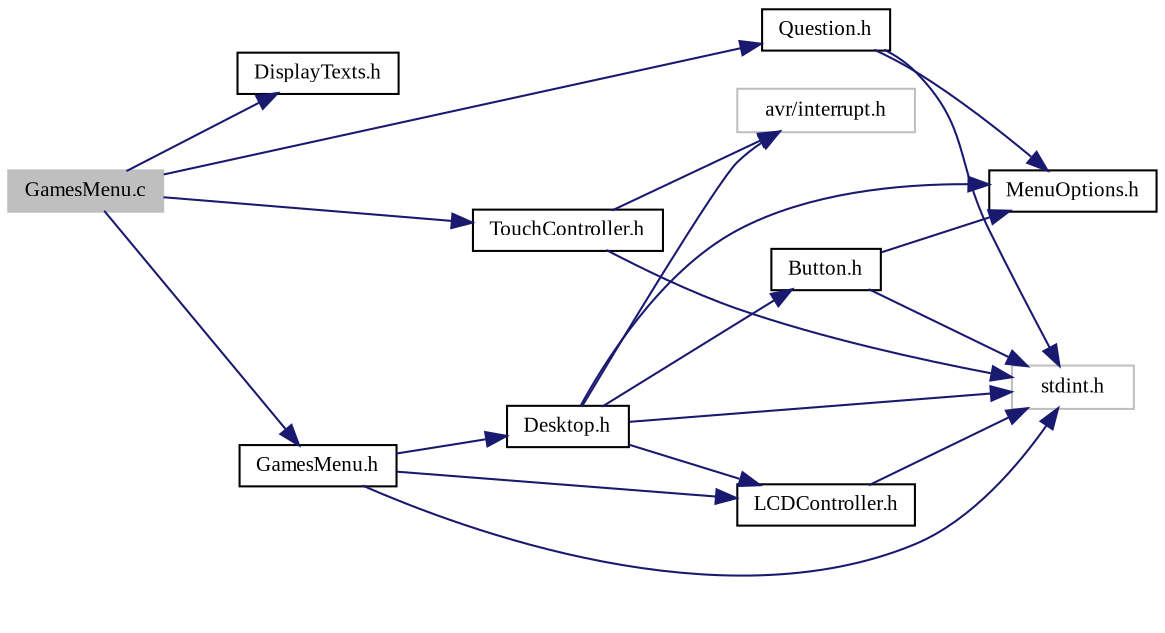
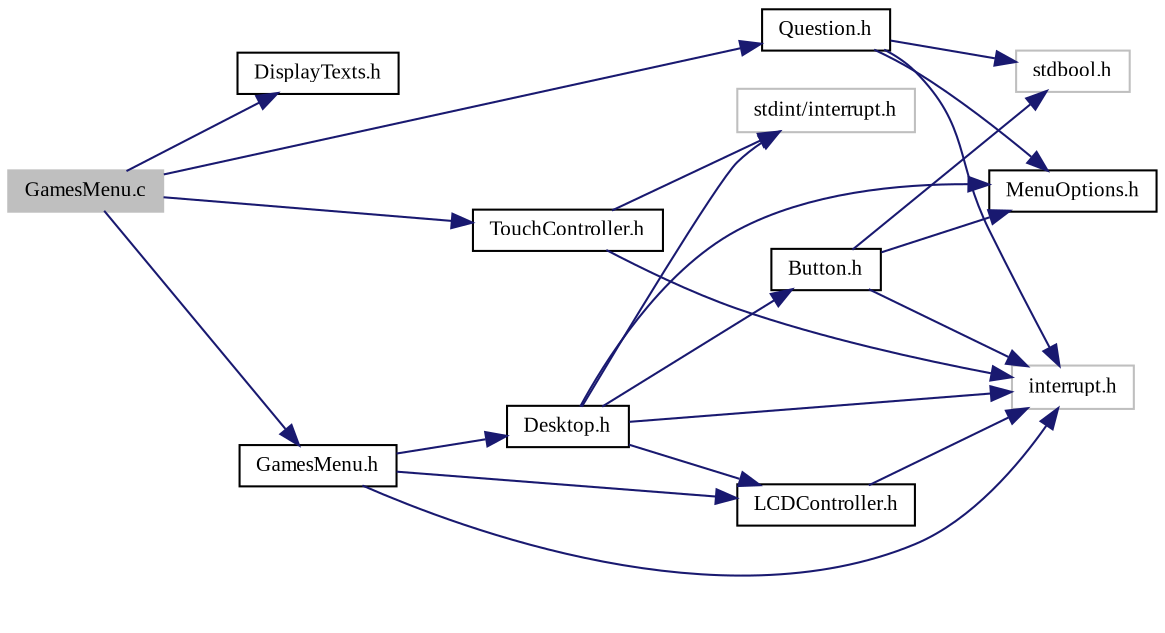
none -> (1073, 71)
(826, 110) -> (826, 110)
(1073, 387) -> (1073, 387)
